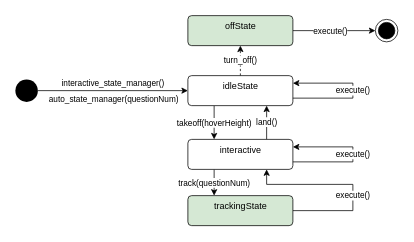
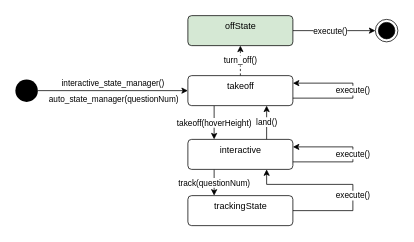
(241, 86) -> (241, 86)
(240, 210) -> (240, 210)
